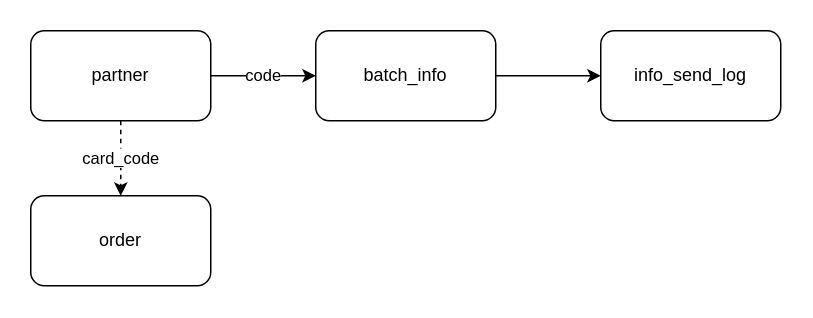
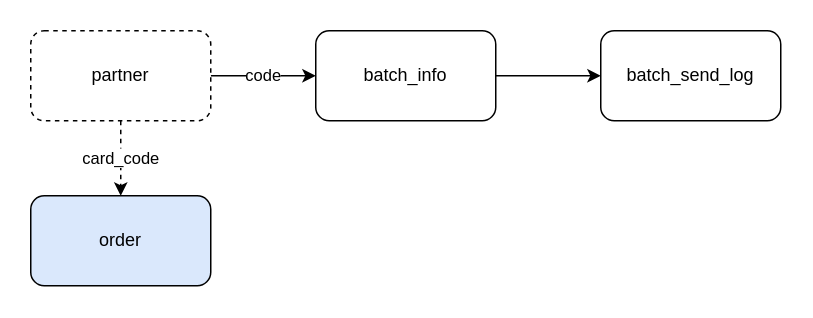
(121, 76) -> (121, 76)
(691, 76) -> (691, 76)
(121, 241) -> (121, 241)
